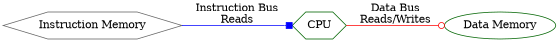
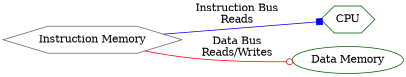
(392, 26) -> (215, 60)
